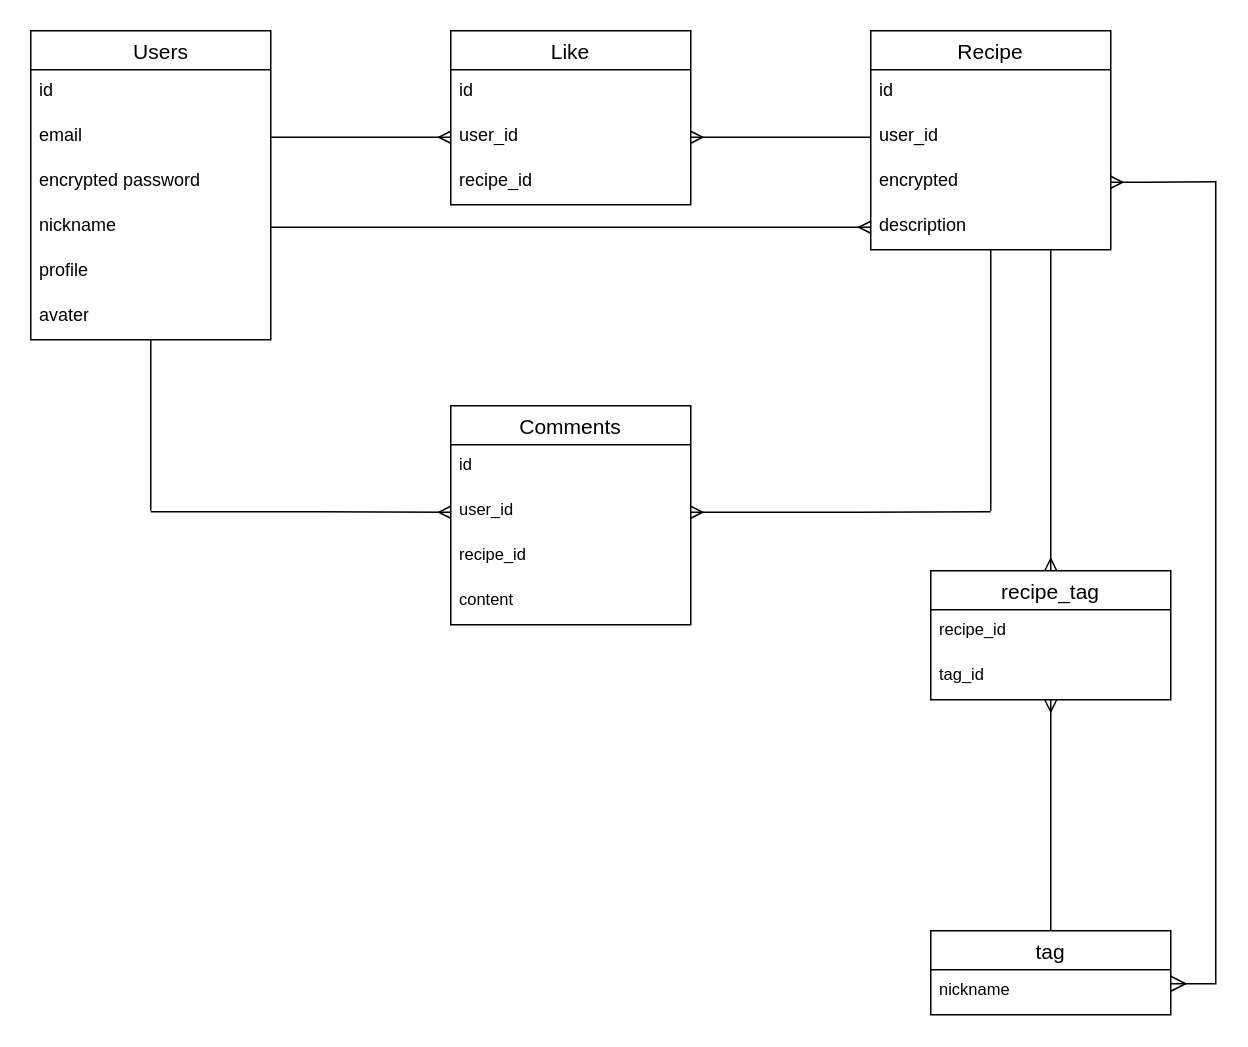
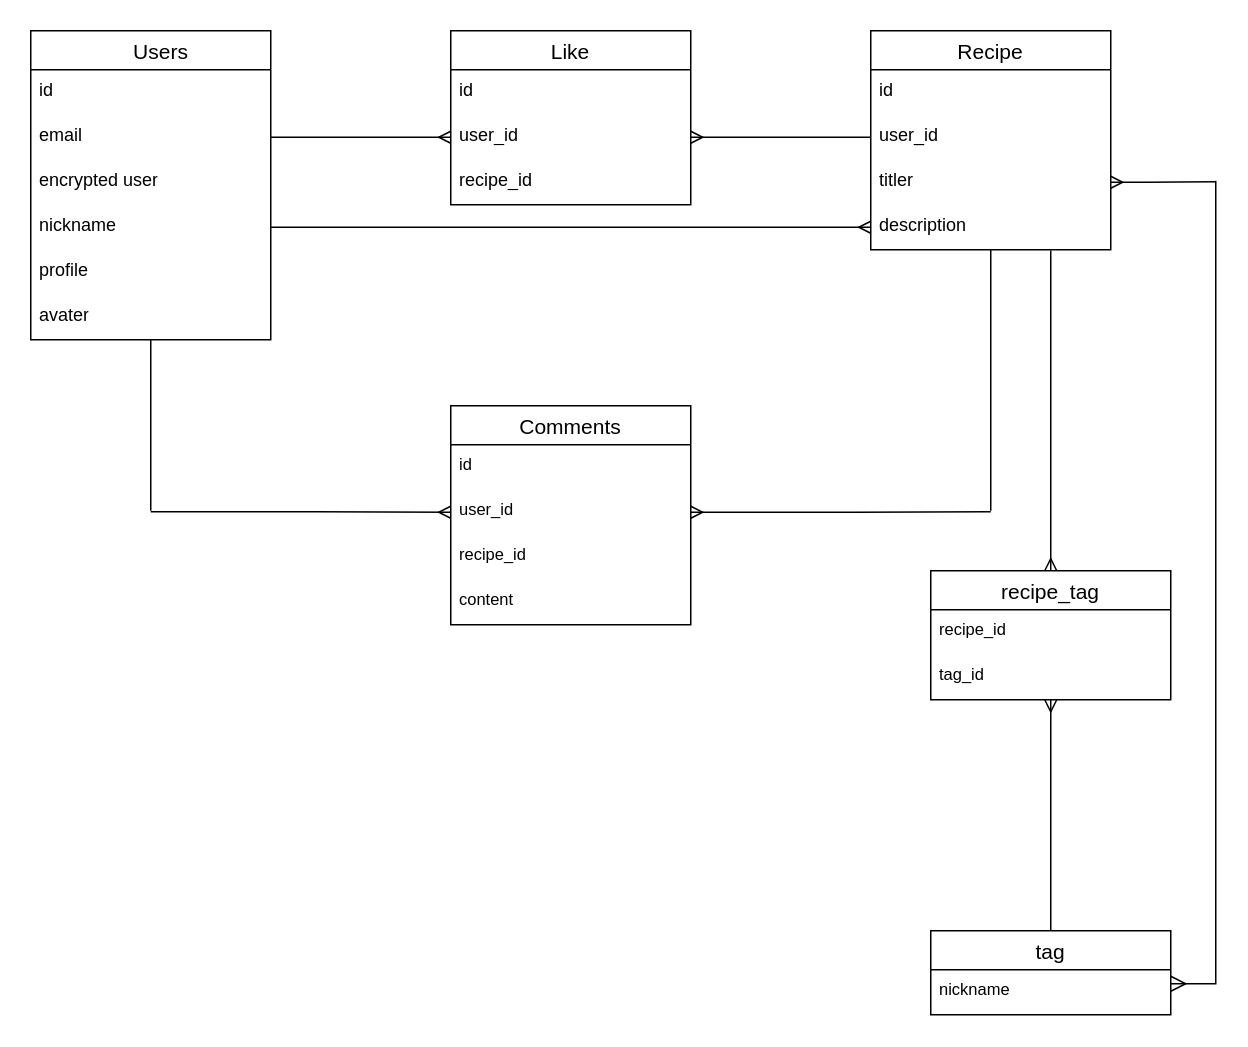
(128, 181) -> (108, 181)
(925, 181) -> (905, 181)
